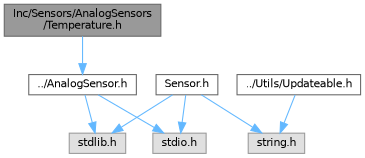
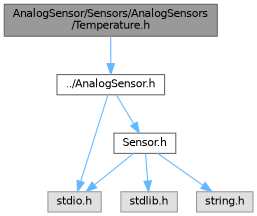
(83, 20) -> (111, 20)
(299, 85) -> none
(89, 109) -> (125, 109)
